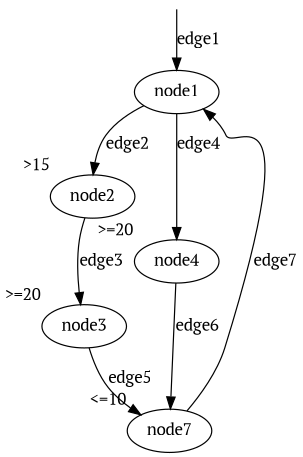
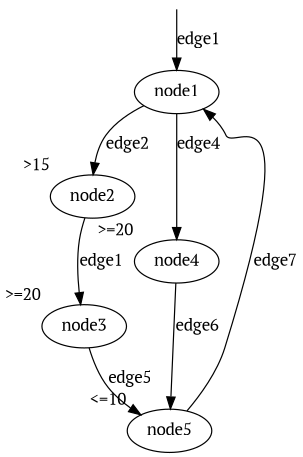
(102, 261) -> (102, 261)
(170, 431) -> (170, 431)
